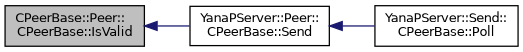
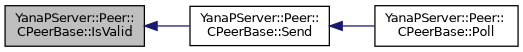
(75, 26) -> (75, 26)
(446, 26) -> (446, 26)
